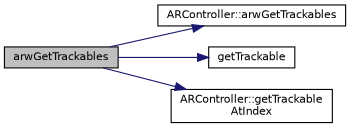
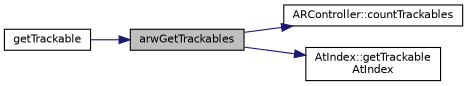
(252, 15) -> (373, 15)
(158, 57) -> (105, 40)
(252, 106) -> (373, 64)
